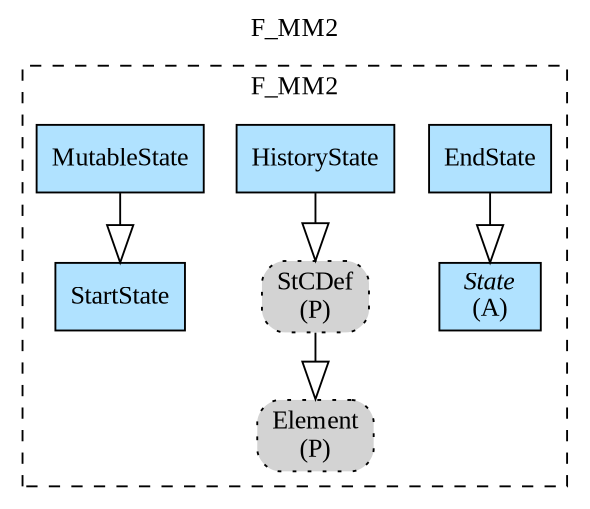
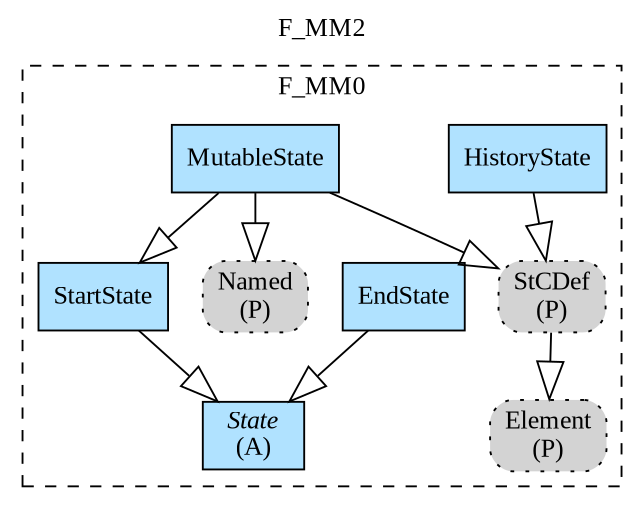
(295, 87) -> (322, 87)
none -> (397, 222)
none -> (255, 297)
none -> (164, 353)
